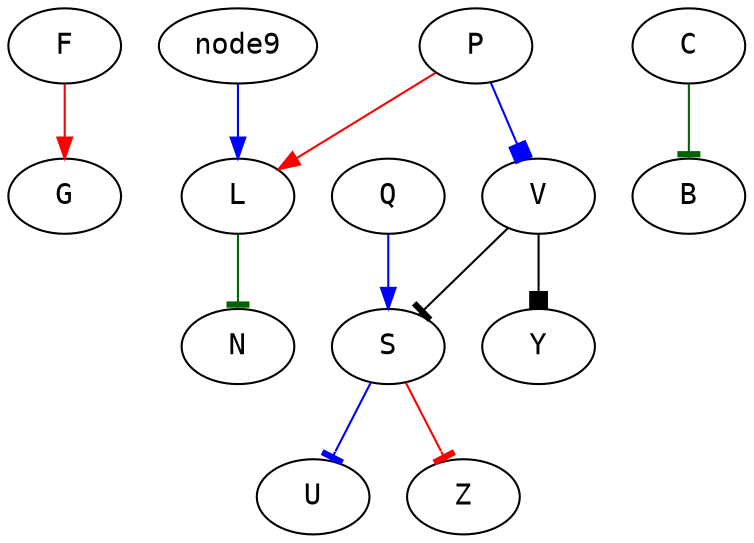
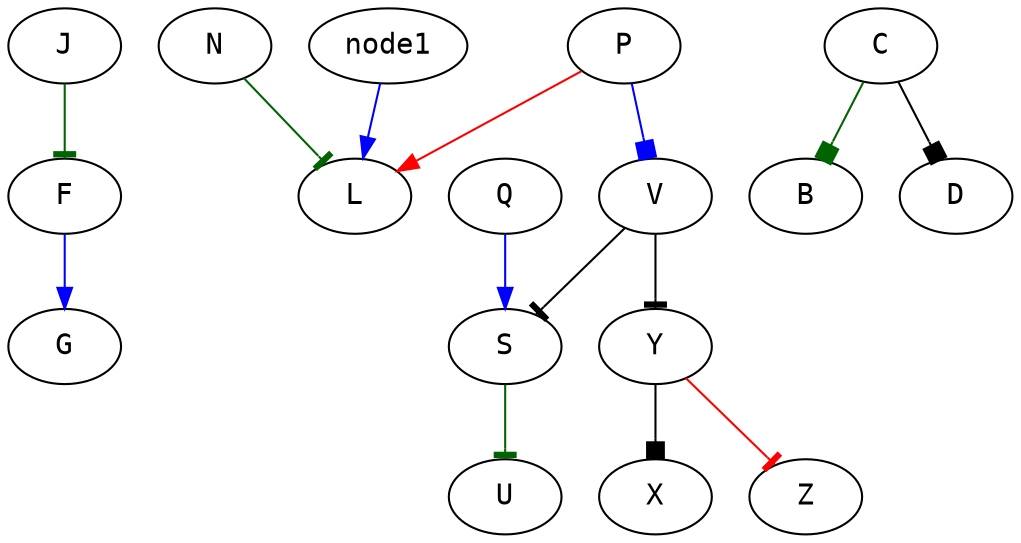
none -> (65, 46)
(238, 46) -> (388, 46)
(65, 111) -> (65, 261)
(689, 116) -> (848, 112)
none -> (956, 196)
(539, 261) -> (655, 266)
(238, 266) -> (281, 117)
(353, 417) -> (505, 417)
(423, 417) -> (727, 418)
none -> (655, 497)
